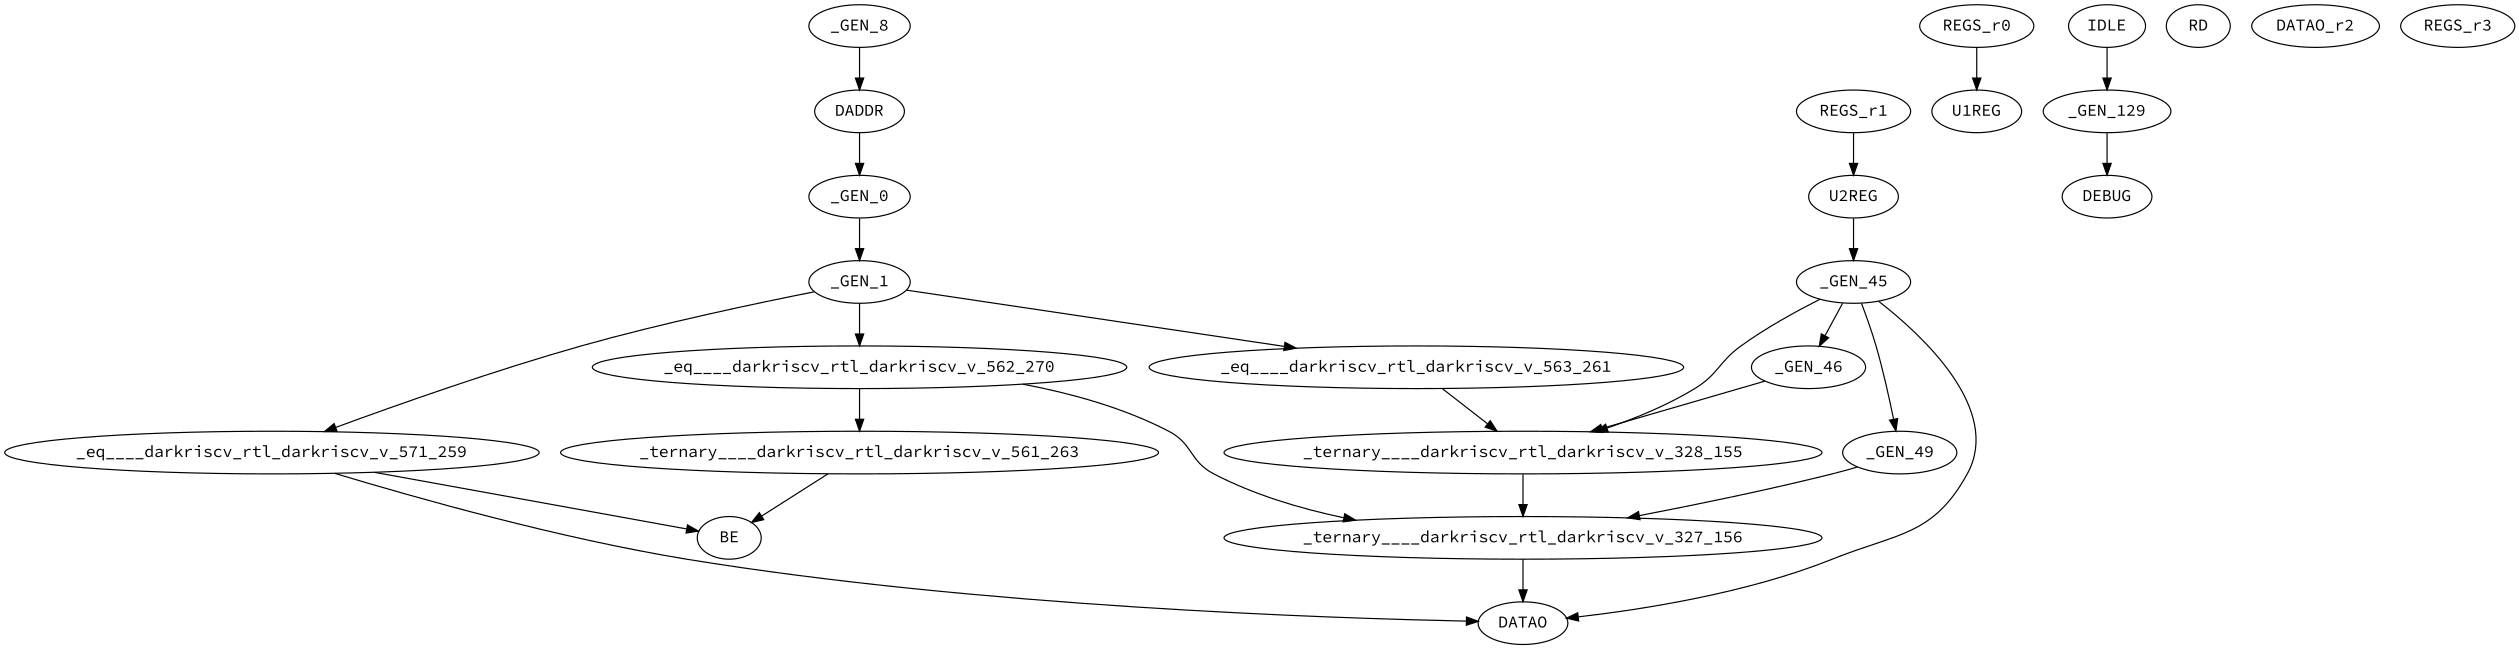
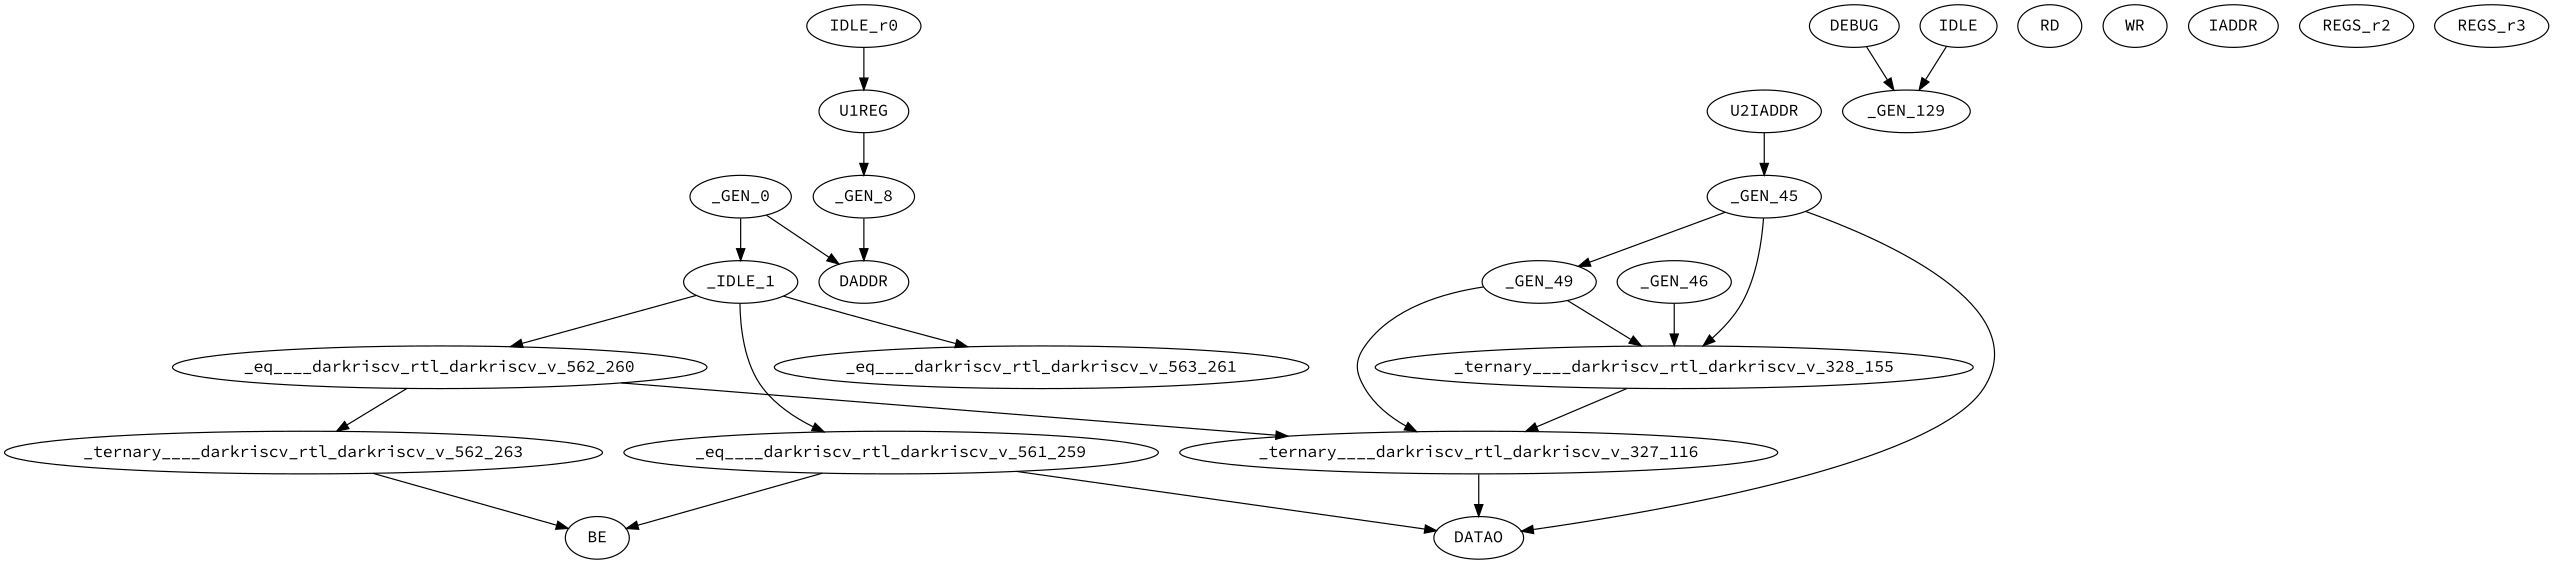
(1977, 26) -> (864, 26)
none -> (2135, 26)
none -> (2233, 26)
(2316, 26) -> (2357, 26)
(1853, 111) -> none
(860, 148) -> (798, 236)
none -> (864, 148)
(2107, 148) -> (1877, 63)
(1853, 197) -> (1764, 111)
(860, 282) -> (741, 282)
(1834, 319) -> none
(860, 367) -> (440, 367)
(1465, 406) -> (1599, 320)
(272, 453) -> (891, 453)
(860, 453) -> (304, 453)
(1523, 538) -> (1479, 453)
